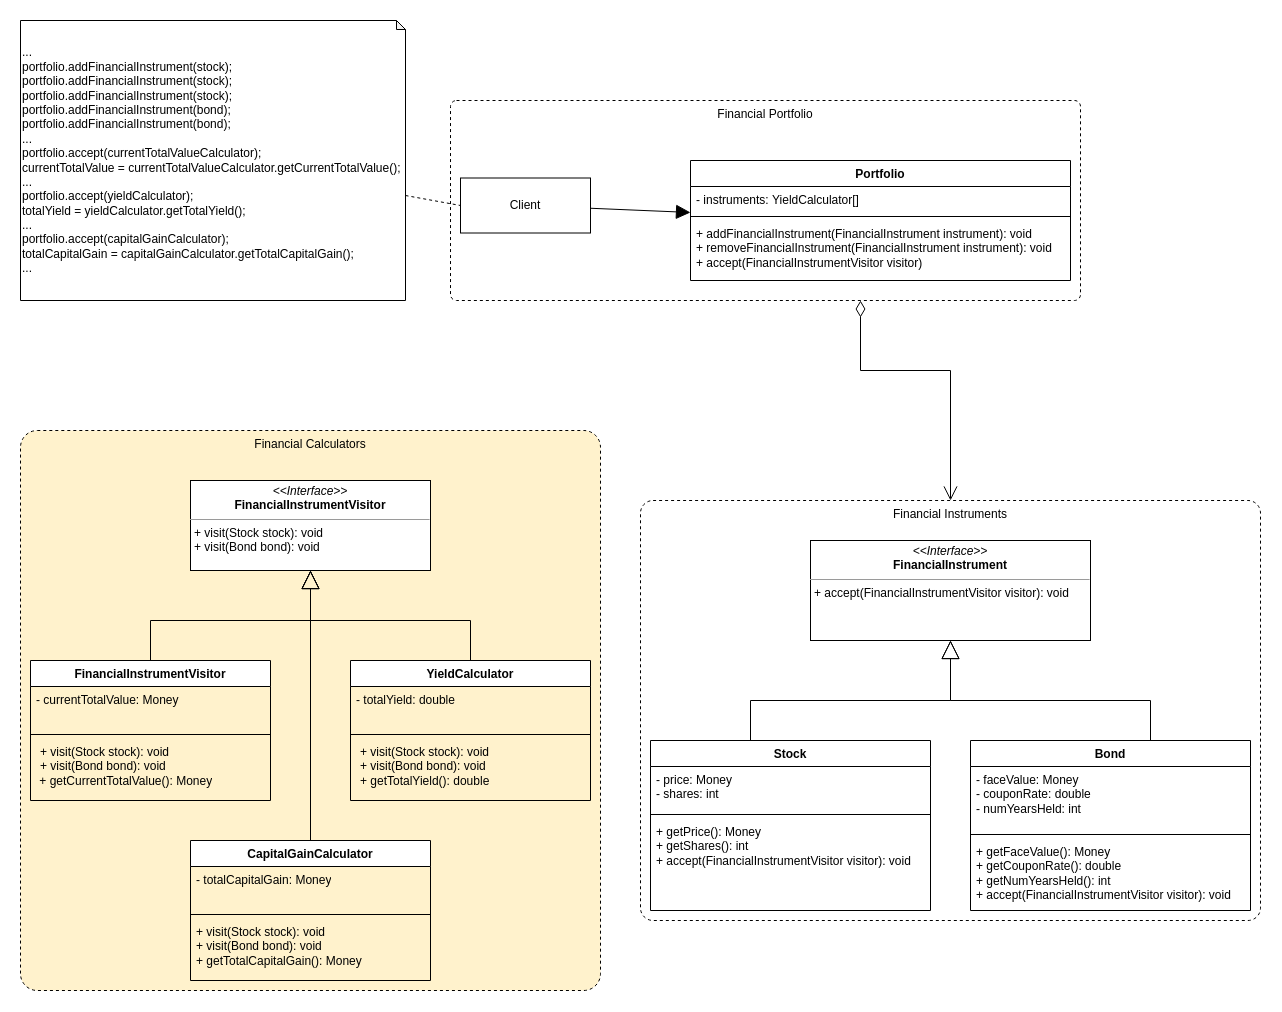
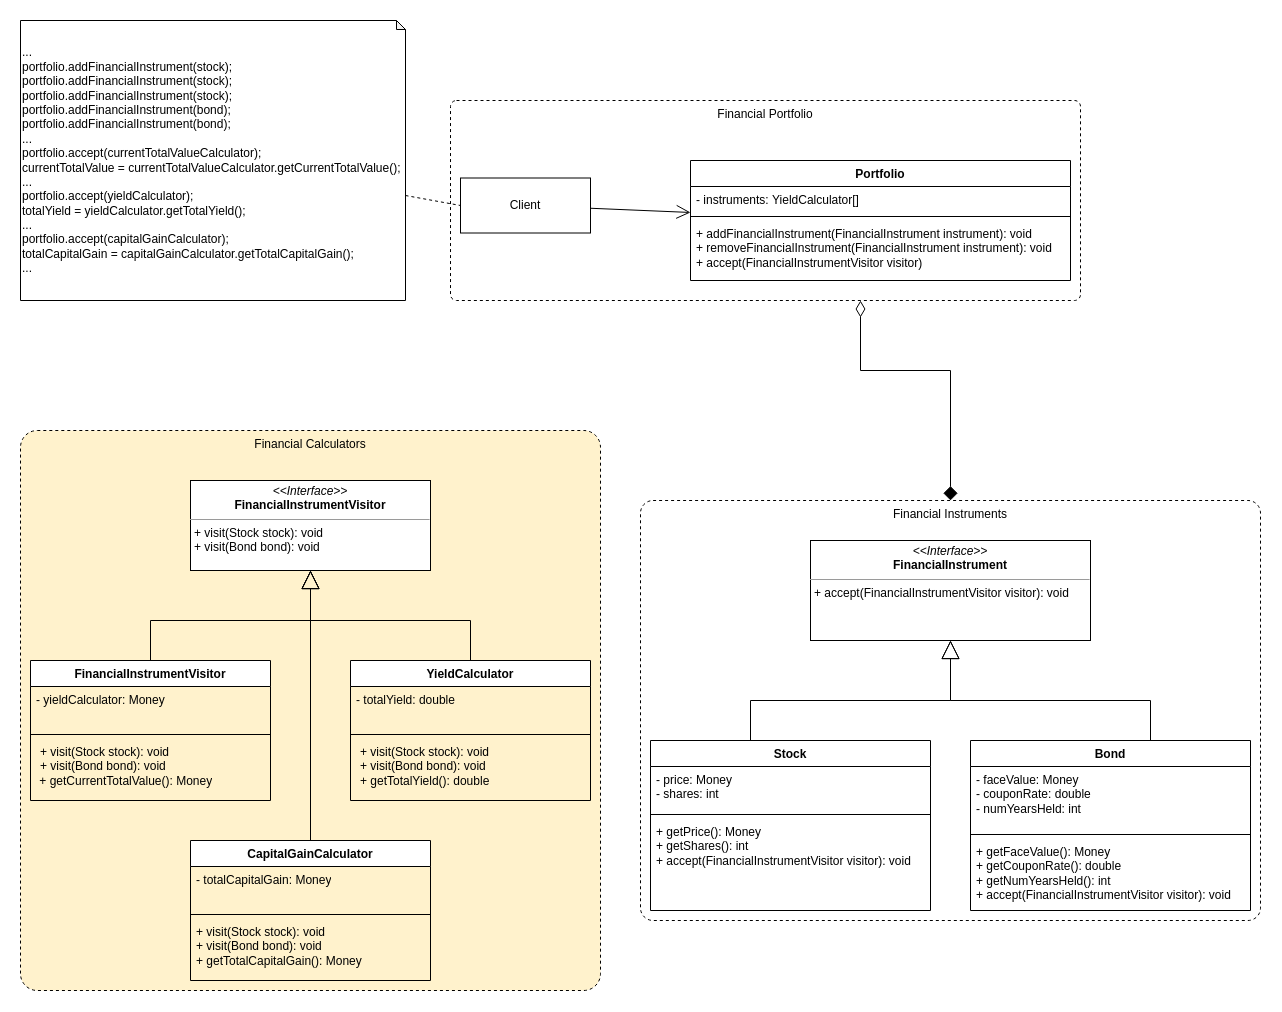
(675, 212) -> (681, 212)
(951, 491) -> (951, 486)
(116, 701) -> (106, 701)
